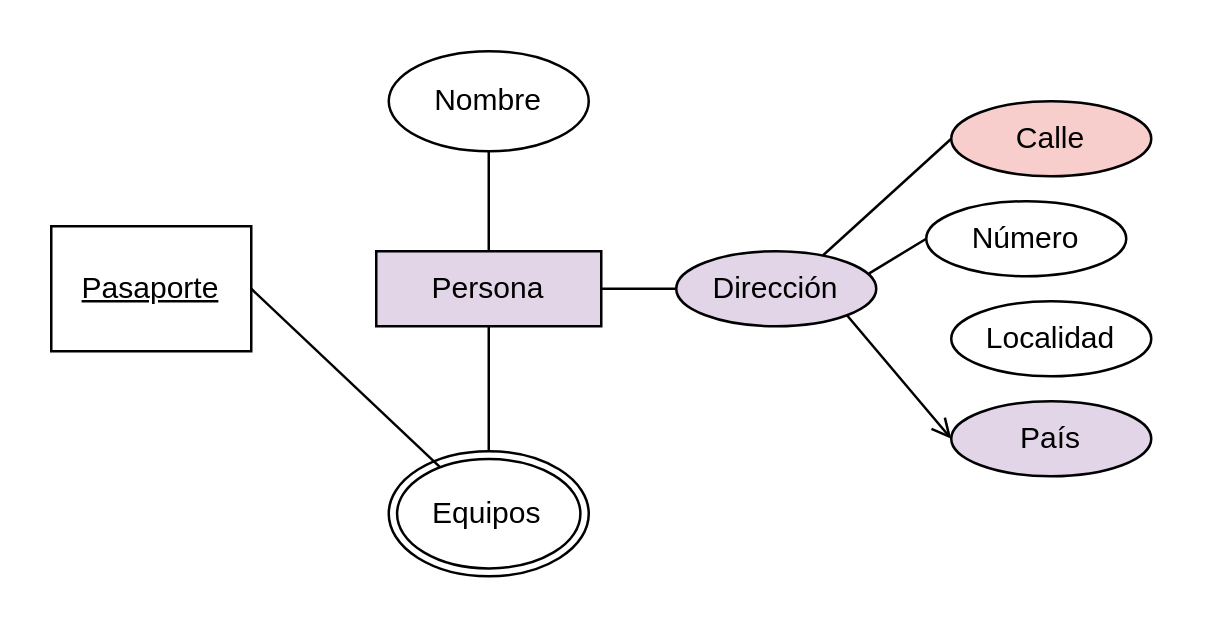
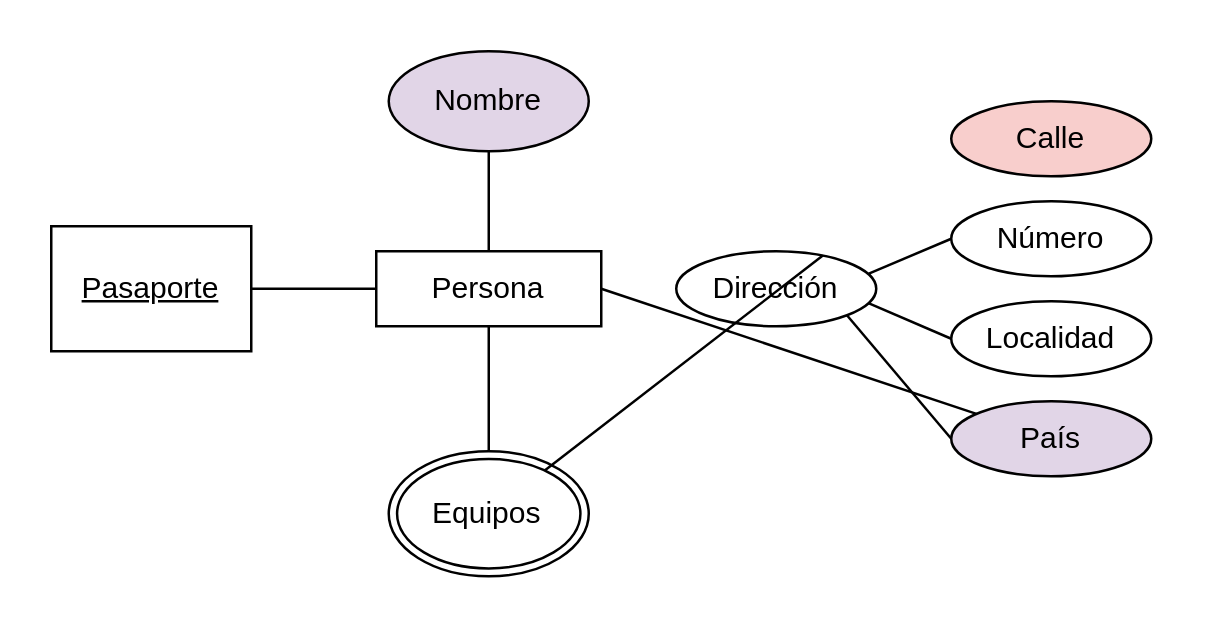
(489, 101) -> (489, 101)
(887, 197) -> (633, 402)
(1026, 239) -> (1051, 239)
(489, 289) -> (489, 289)
(638, 289) -> (816, 360)
(776, 289) -> (776, 289)
none -> (910, 321)
(346, 378) -> (313, 289)
(946, 432) -> (947, 434)
